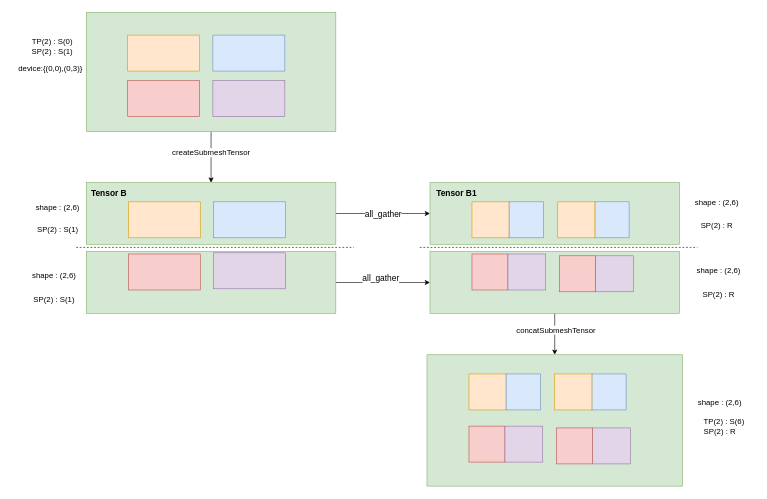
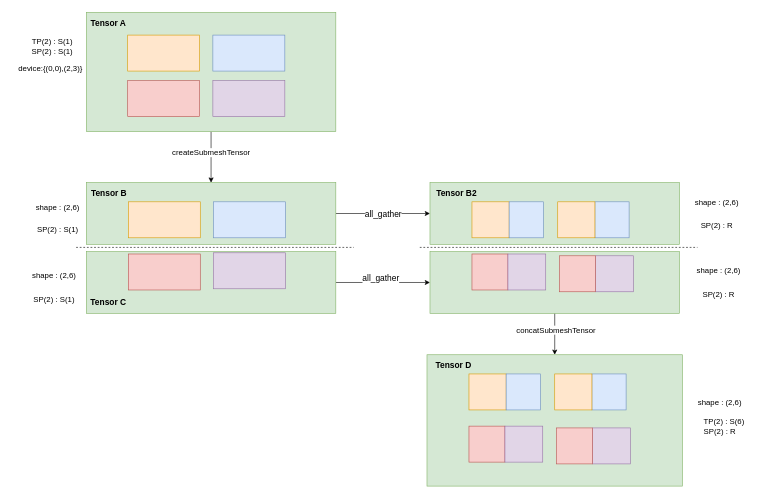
none -> (108, 23)
(52, 47) -> (52, 47)
(50, 69) -> (50, 69)
(457, 193) -> (457, 193)
none -> (108, 302)
none -> (454, 365)
